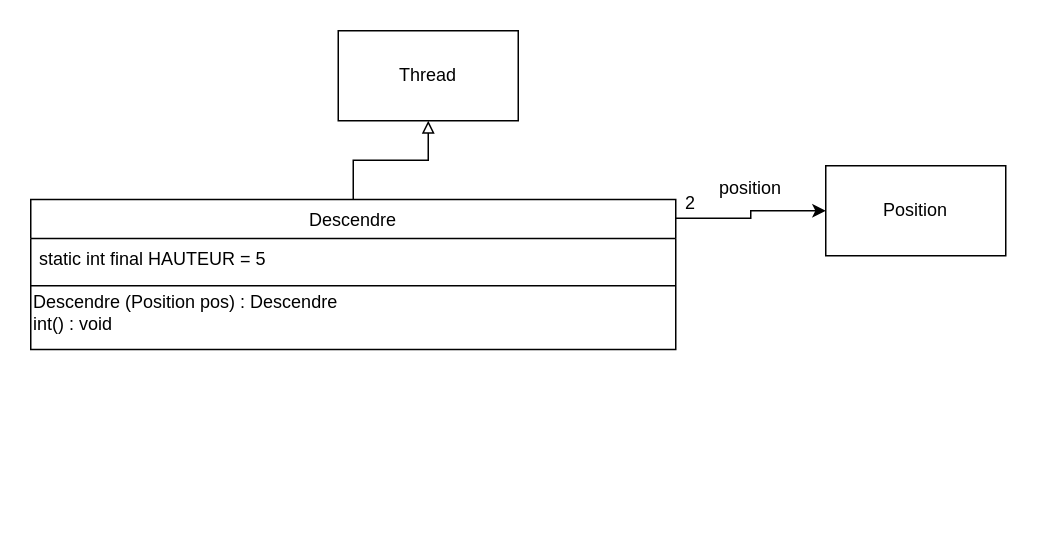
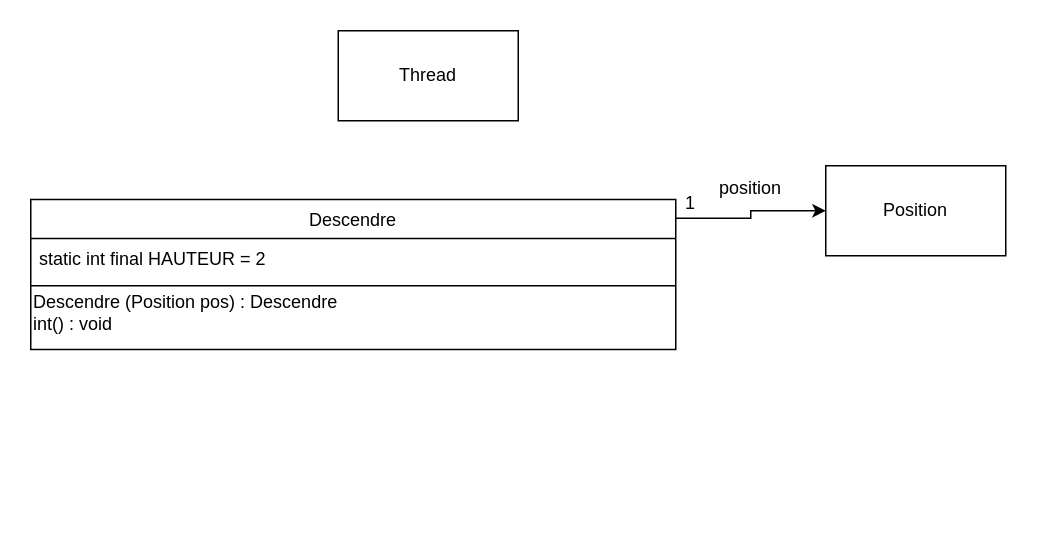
(384, 160) -> none
(691, 203) -> (691, 203)
(159, 259) -> (159, 259)
